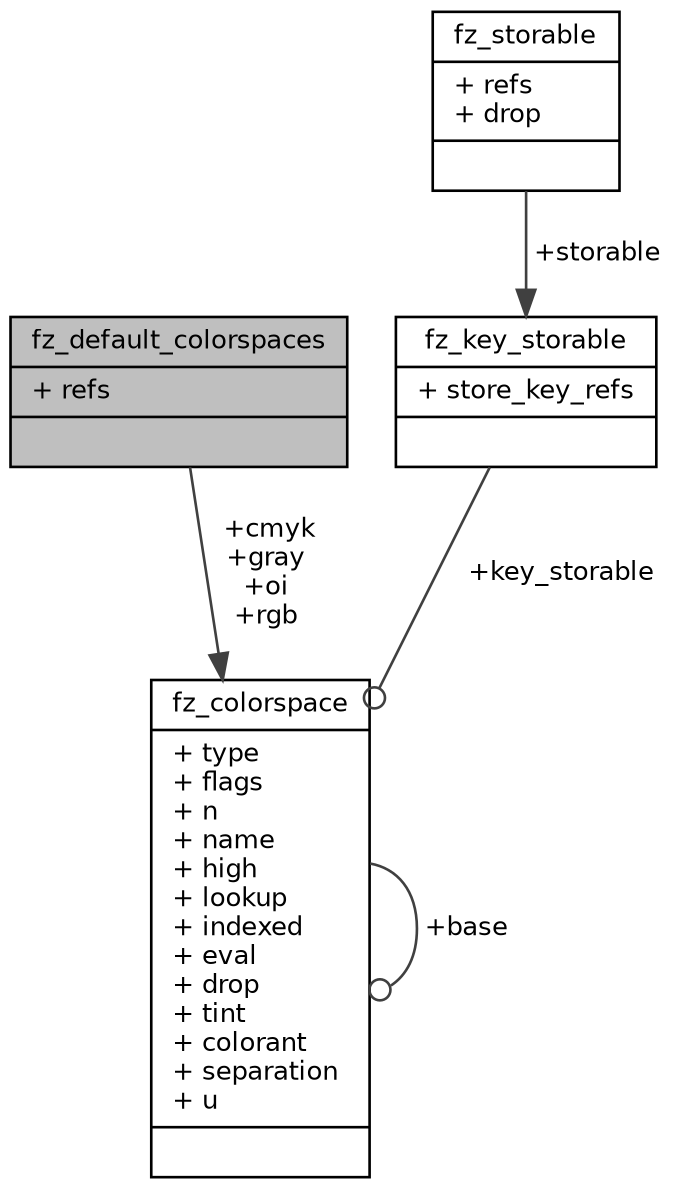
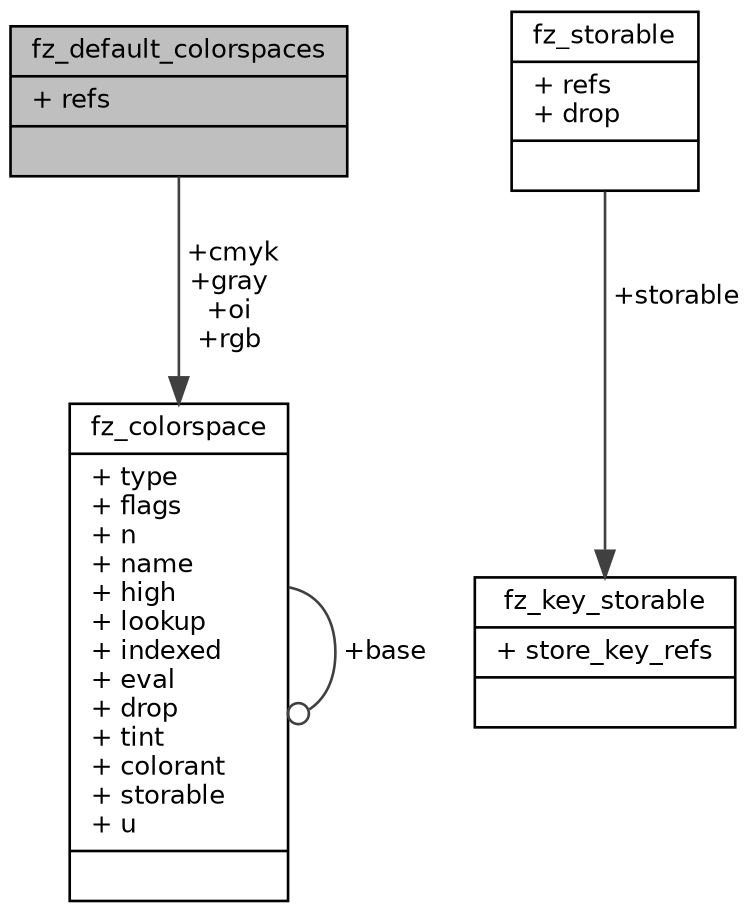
(435, 578) -> none
(256, 1072) -> (159, 796)
